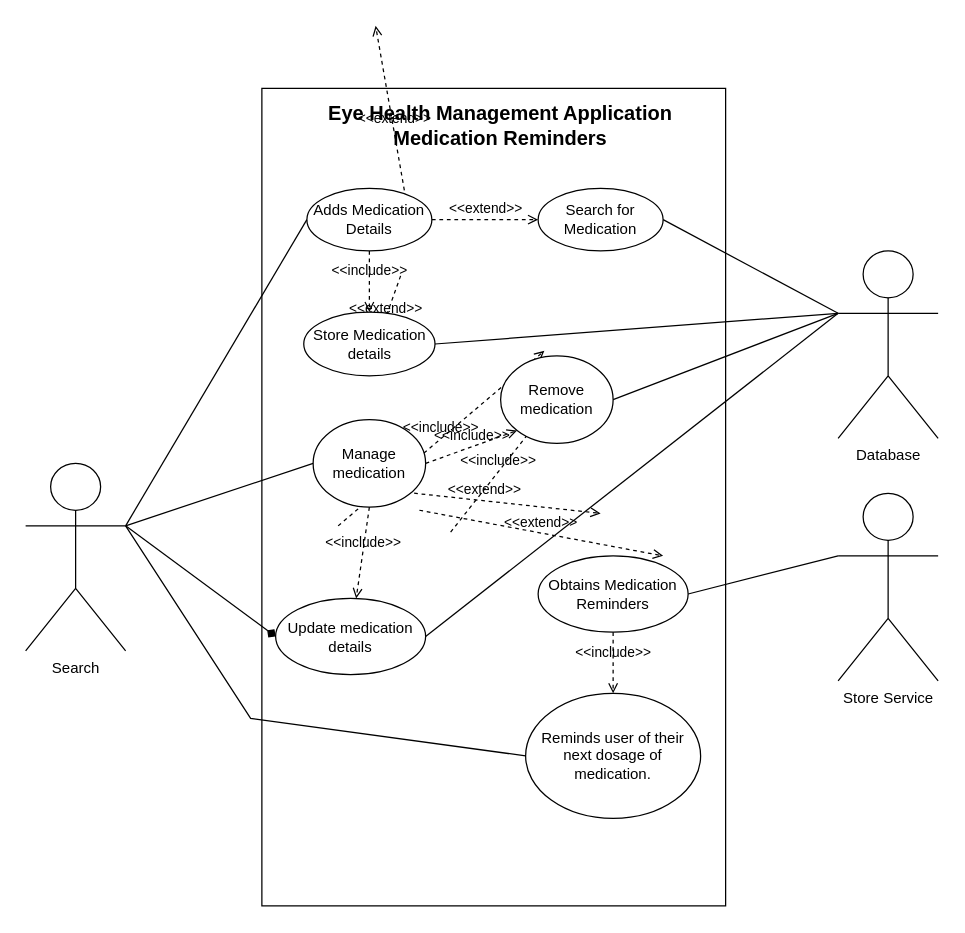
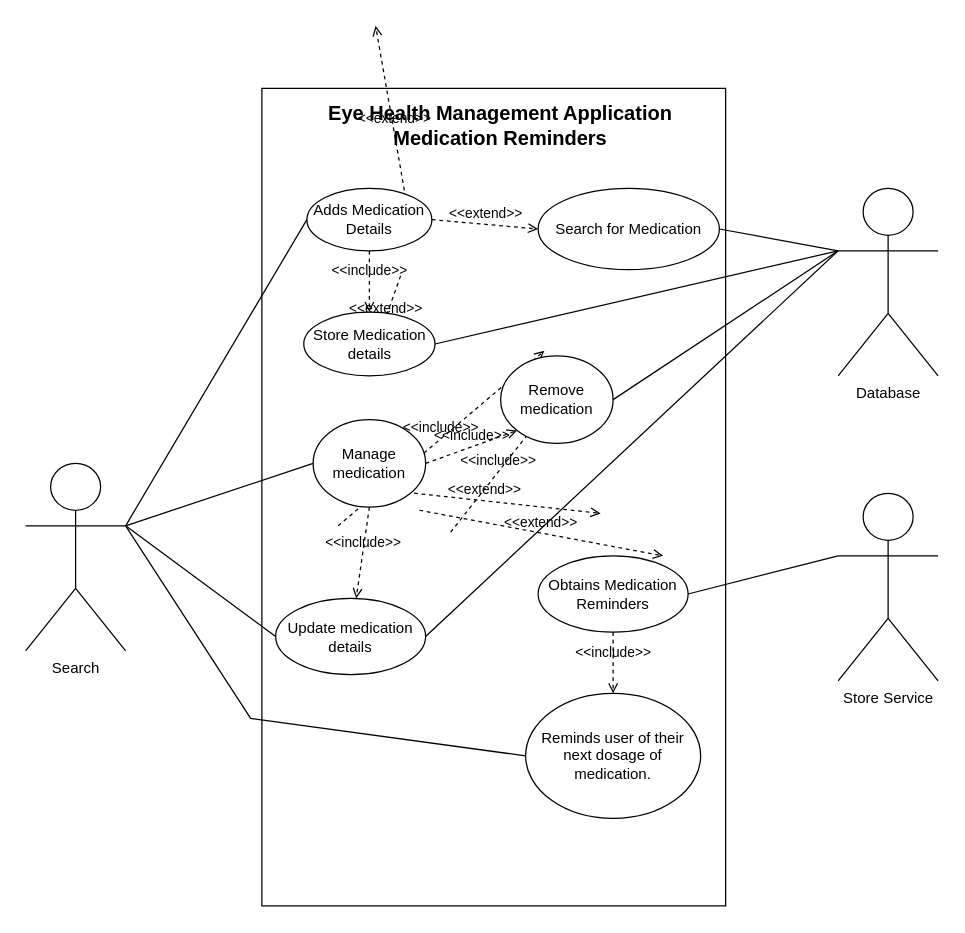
(601, 219) -> (629, 229)
(888, 344) -> (888, 282)
(267, 630) -> (271, 633)
